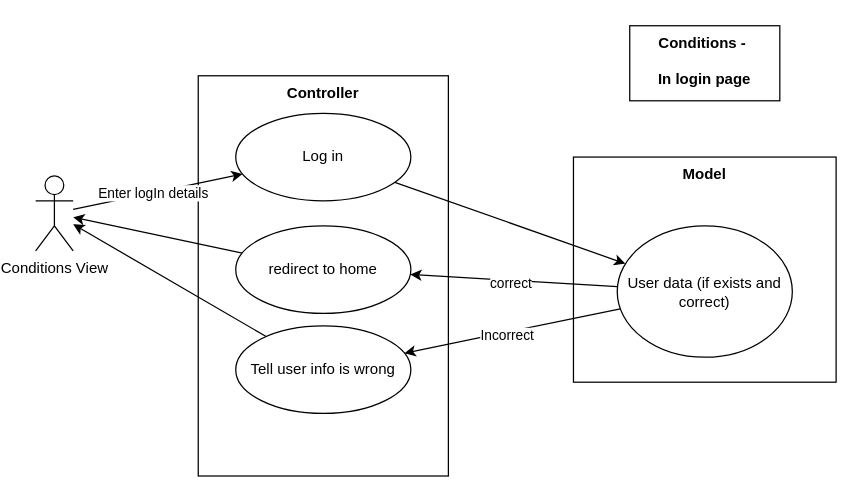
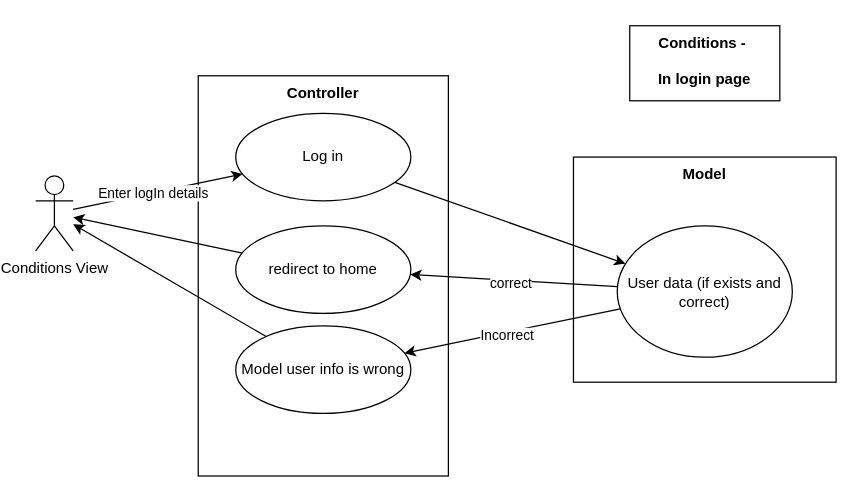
(323, 369) -> (323, 369)
